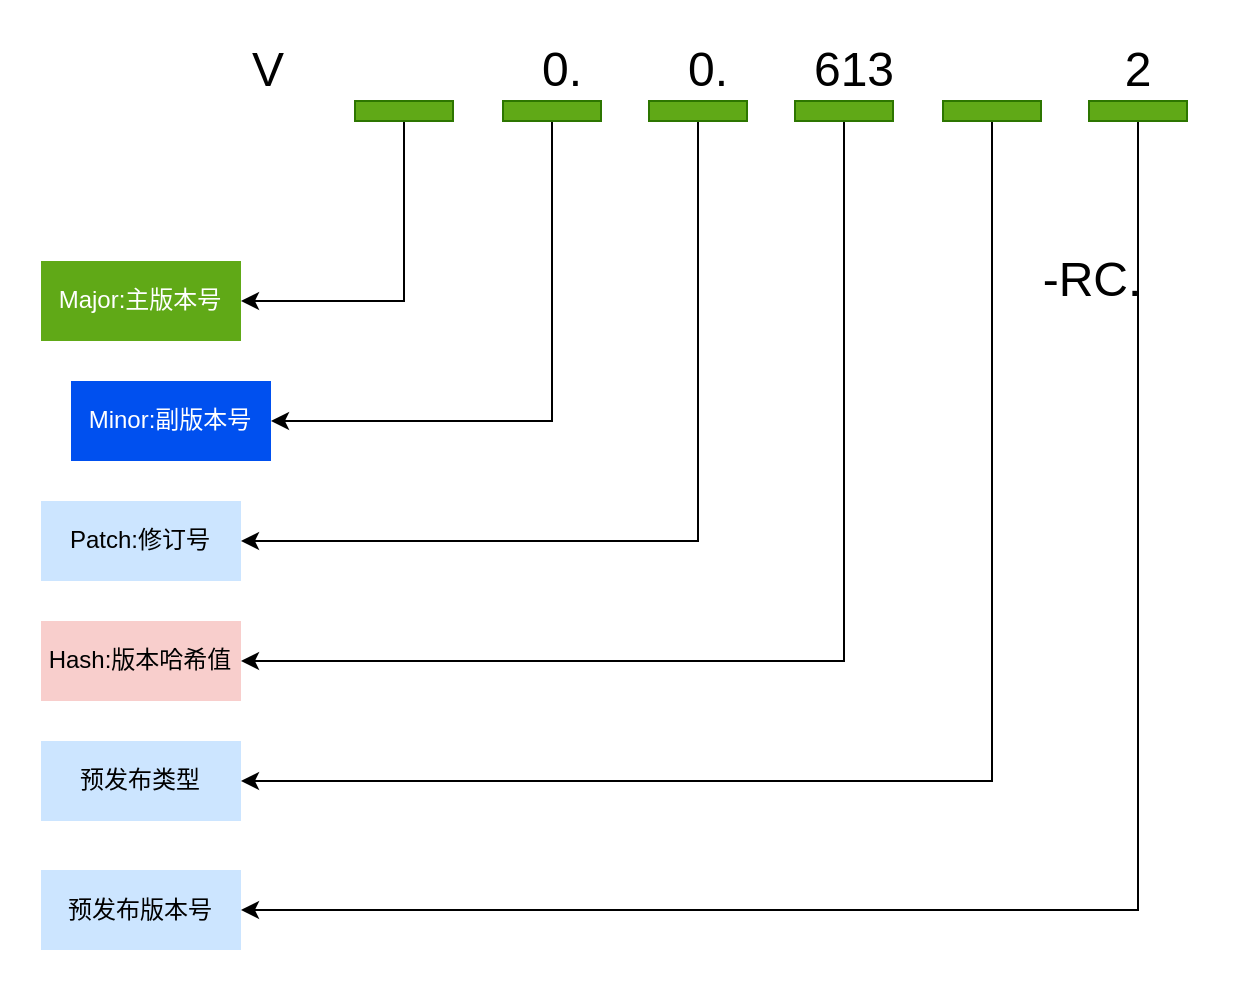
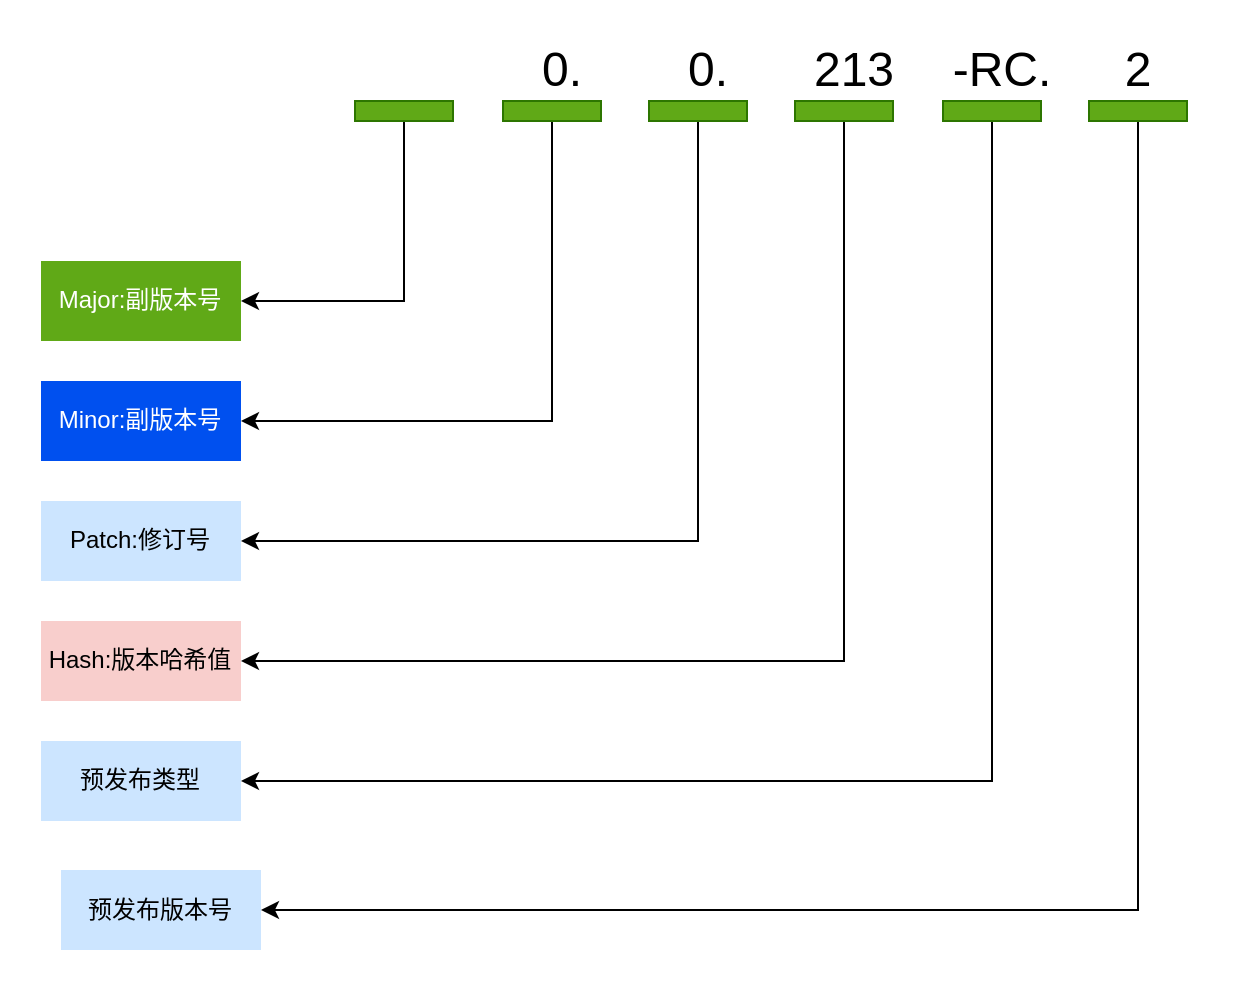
(269, 71) -> none
(855, 71) -> (855, 71)
(1093, 281) -> (1003, 71)
(141, 301) -> (141, 301)
(171, 421) -> (141, 421)
(141, 910) -> (161, 910)
